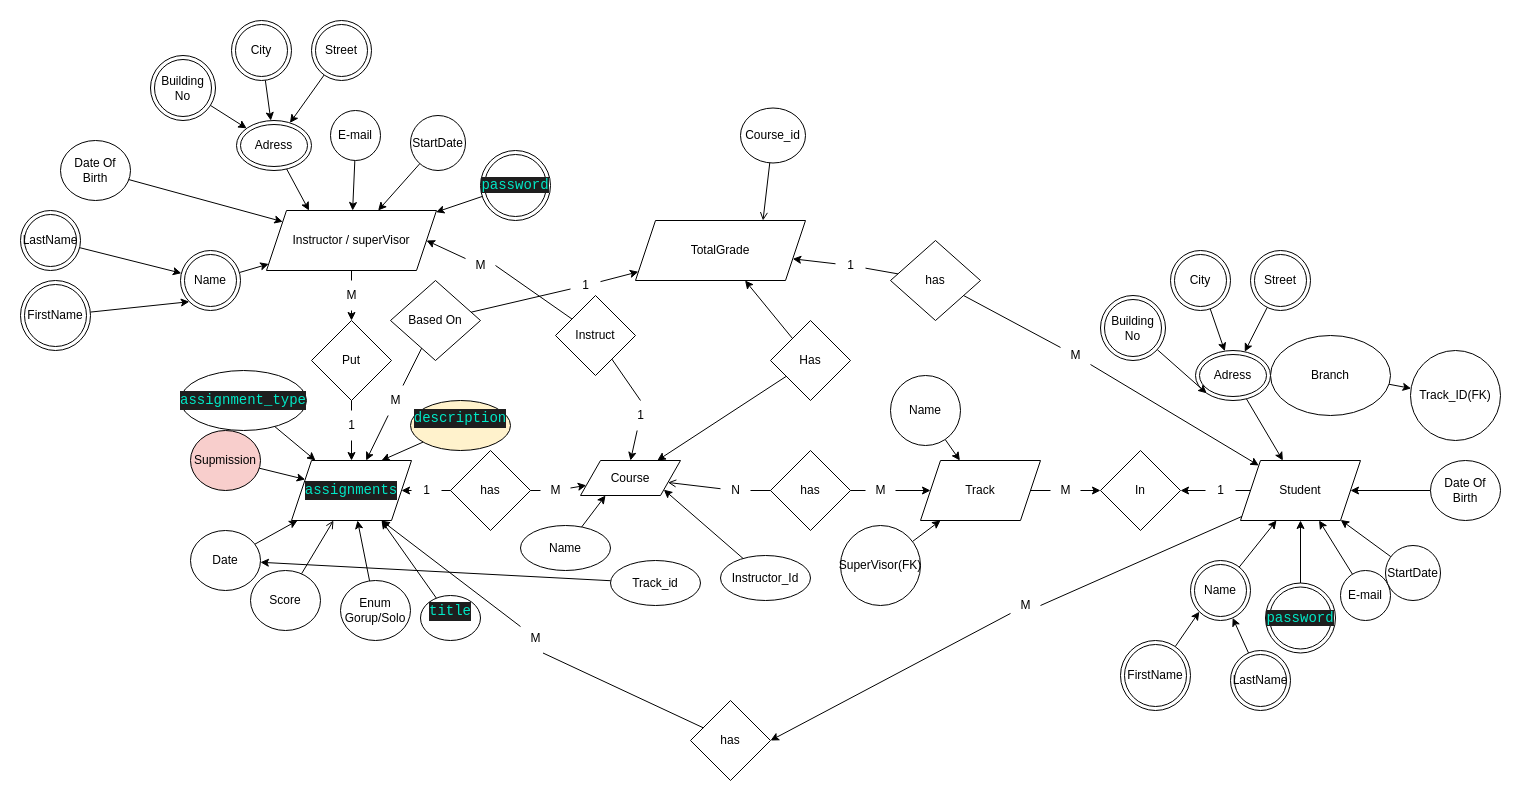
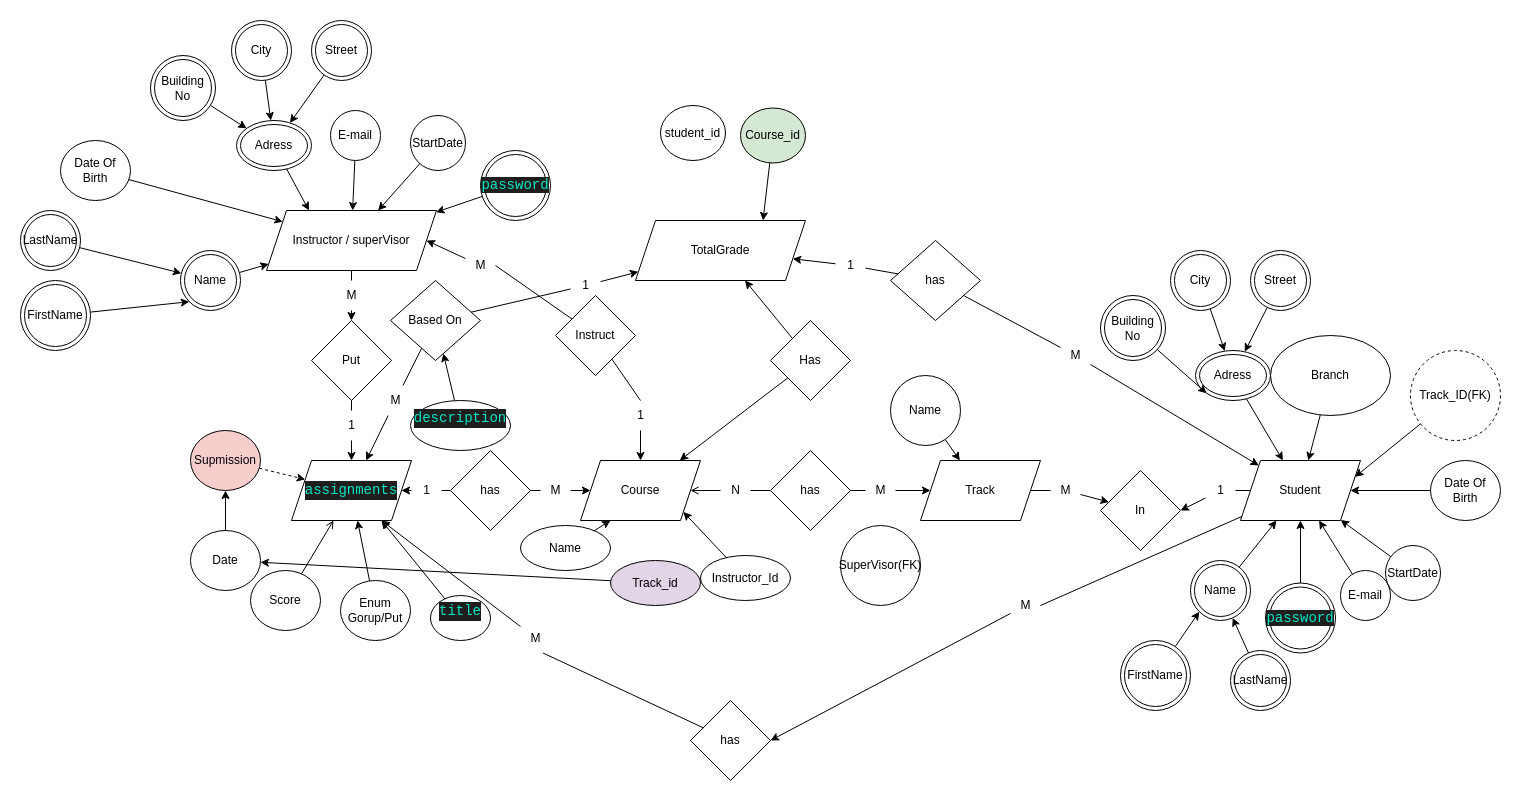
none -> (693, 133)
(773, 136) -> (773, 136)
(764, 214) -> (764, 212)
(1397, 386) -> (1315, 435)
(1456, 396) -> (1456, 396)
(244, 401) -> none
(461, 426) -> (461, 426)
(293, 441) -> none
none -> (1391, 448)
(406, 450) -> (450, 380)
(280, 473) -> (280, 473)
(631, 478) -> (641, 491)
(1141, 491) -> (1141, 511)
(924, 533) -> none
(273, 534) -> (226, 514)
(766, 578) -> (746, 578)
(656, 583) -> (656, 583)
(376, 611) -> (376, 611)
(451, 618) -> (461, 618)
